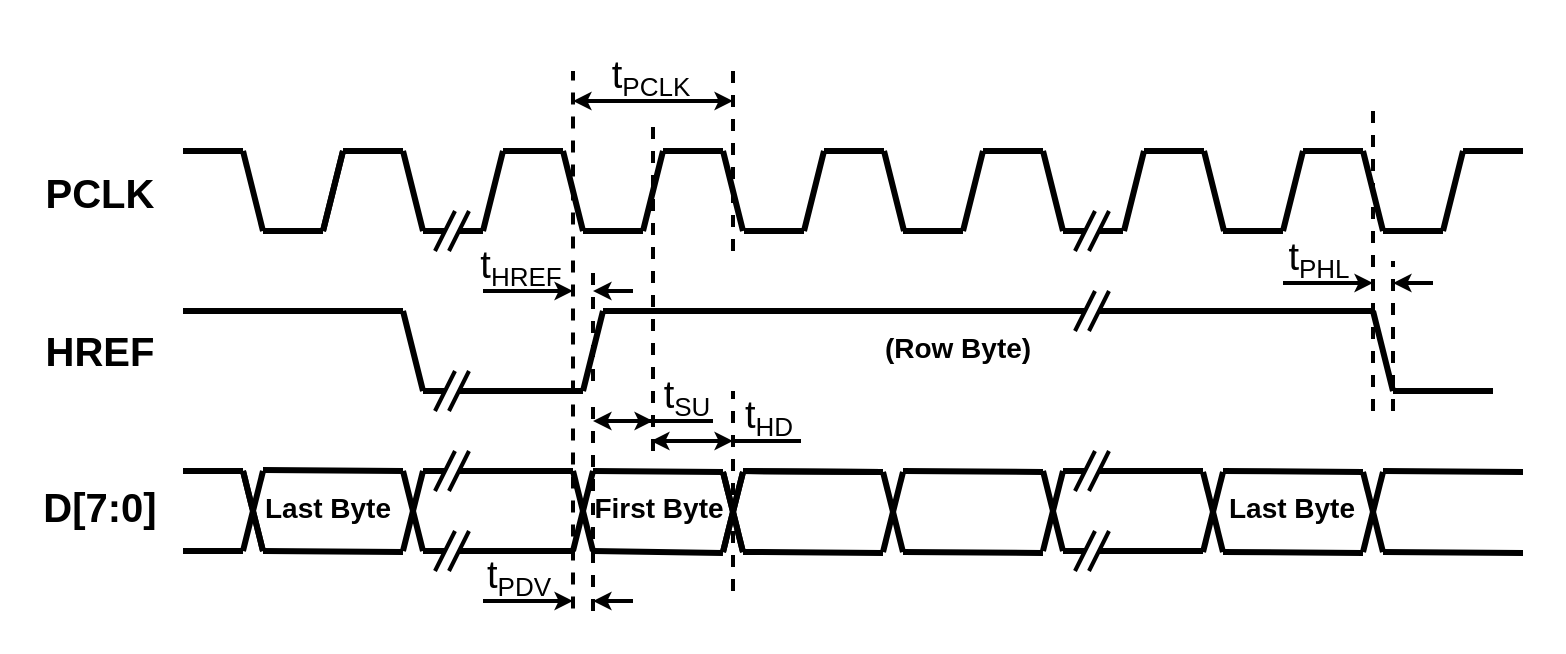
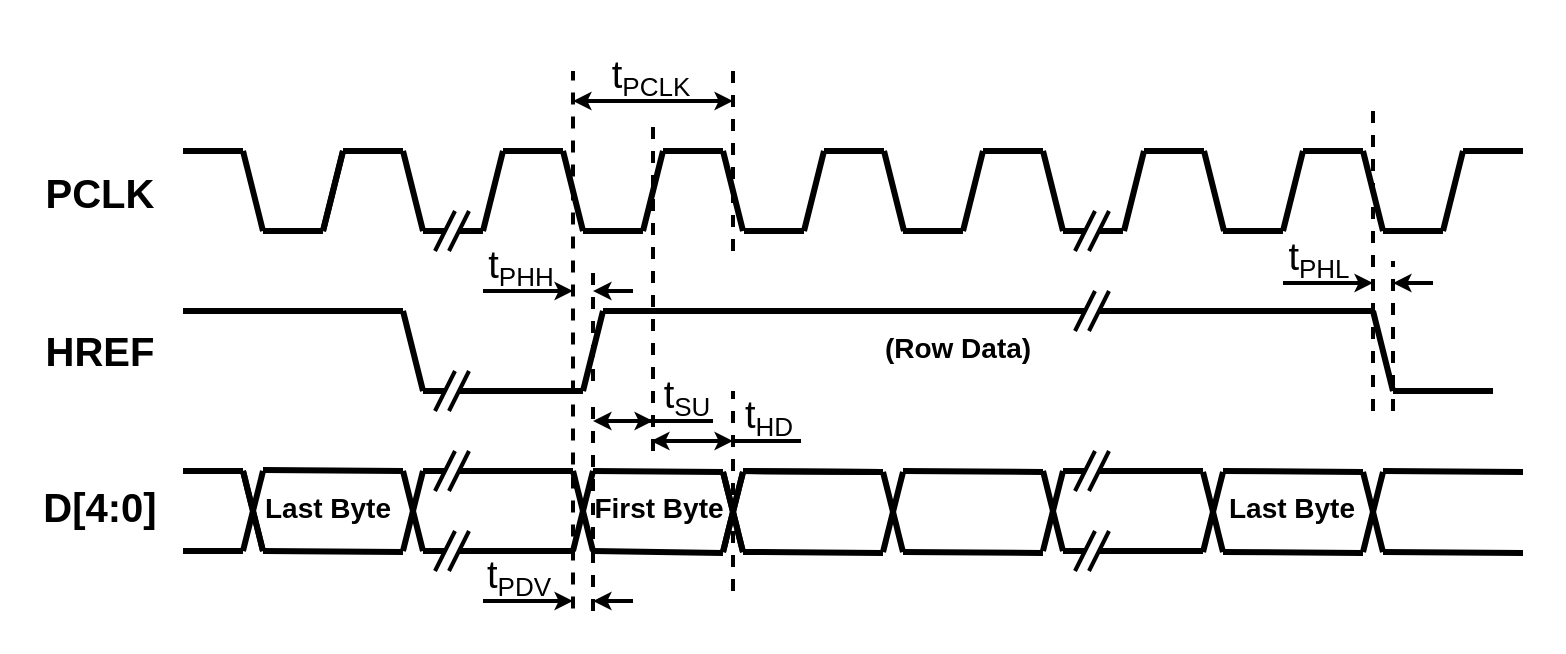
(522, 269) -> (522, 269)
(959, 343) -> (959, 343)
(101, 507) -> (101, 507)
